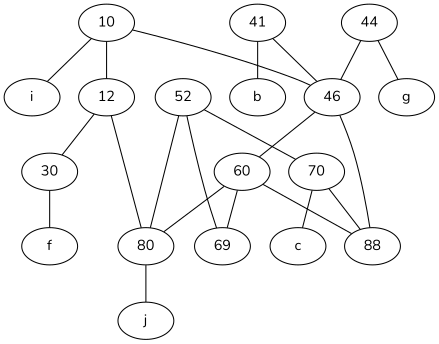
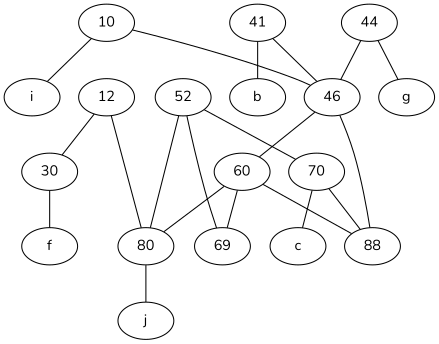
(107, 60) -> none
